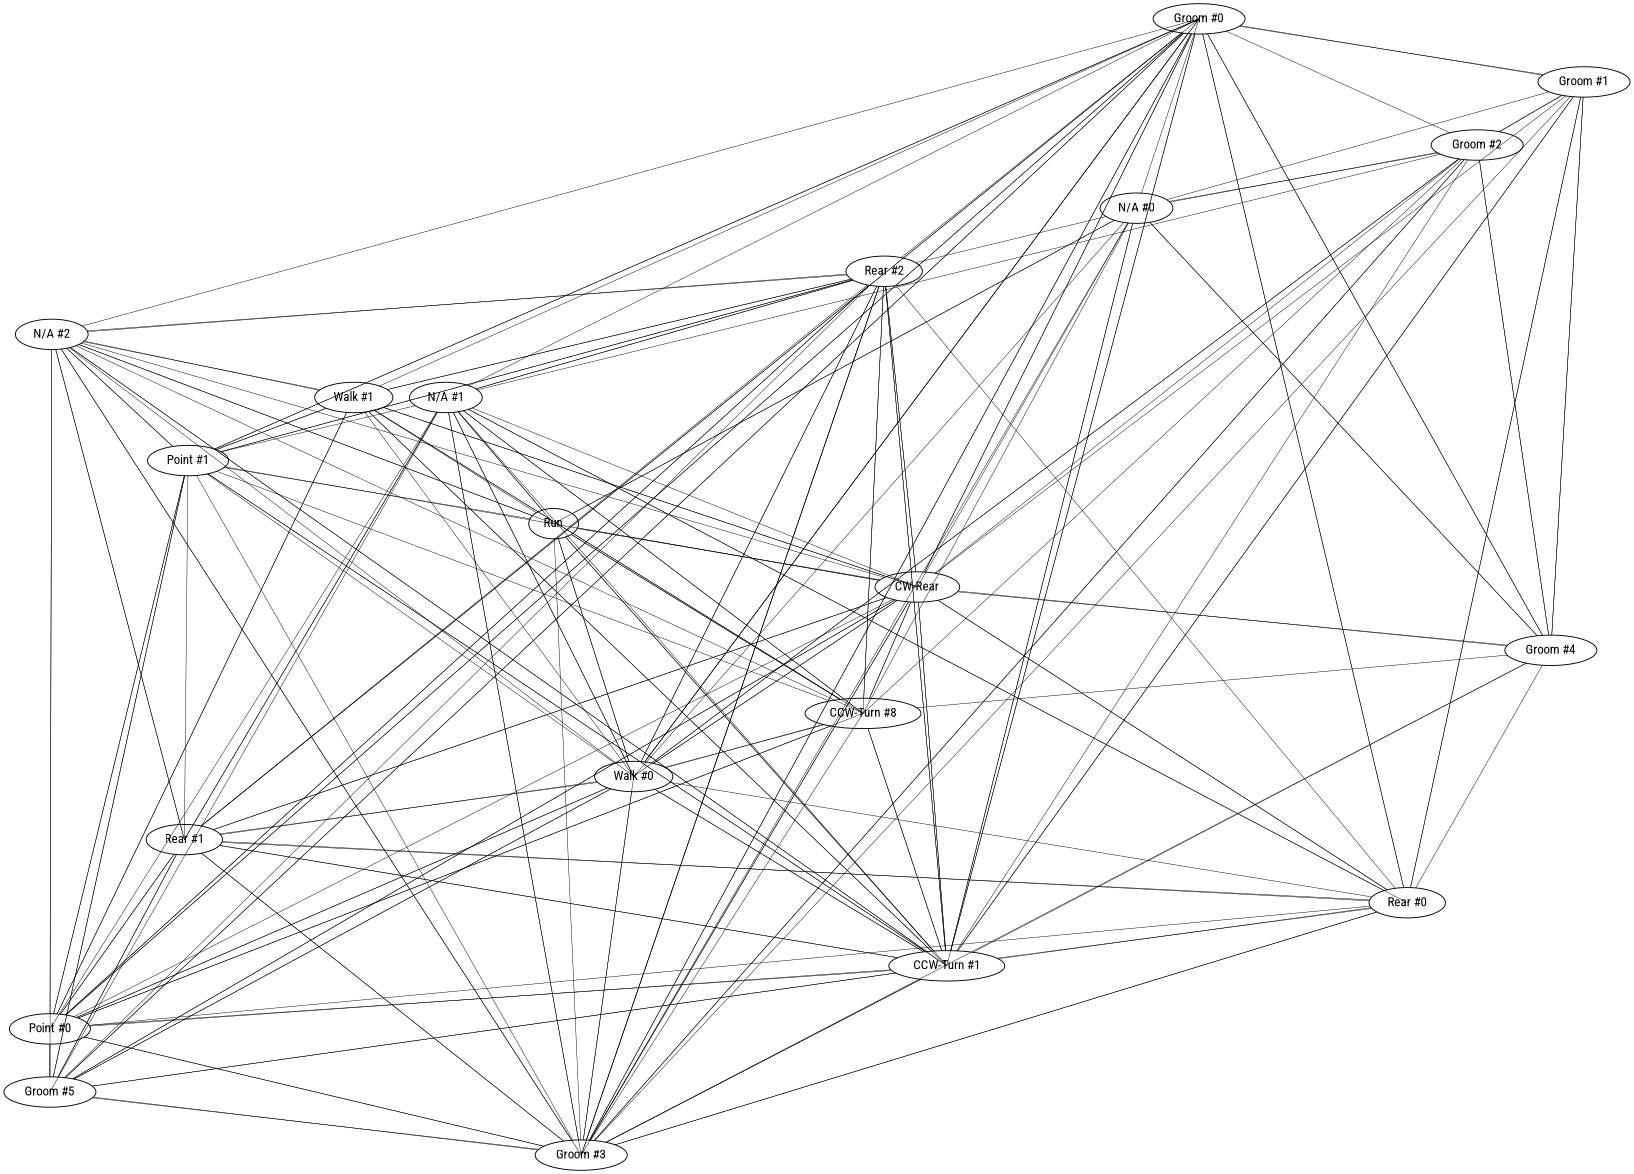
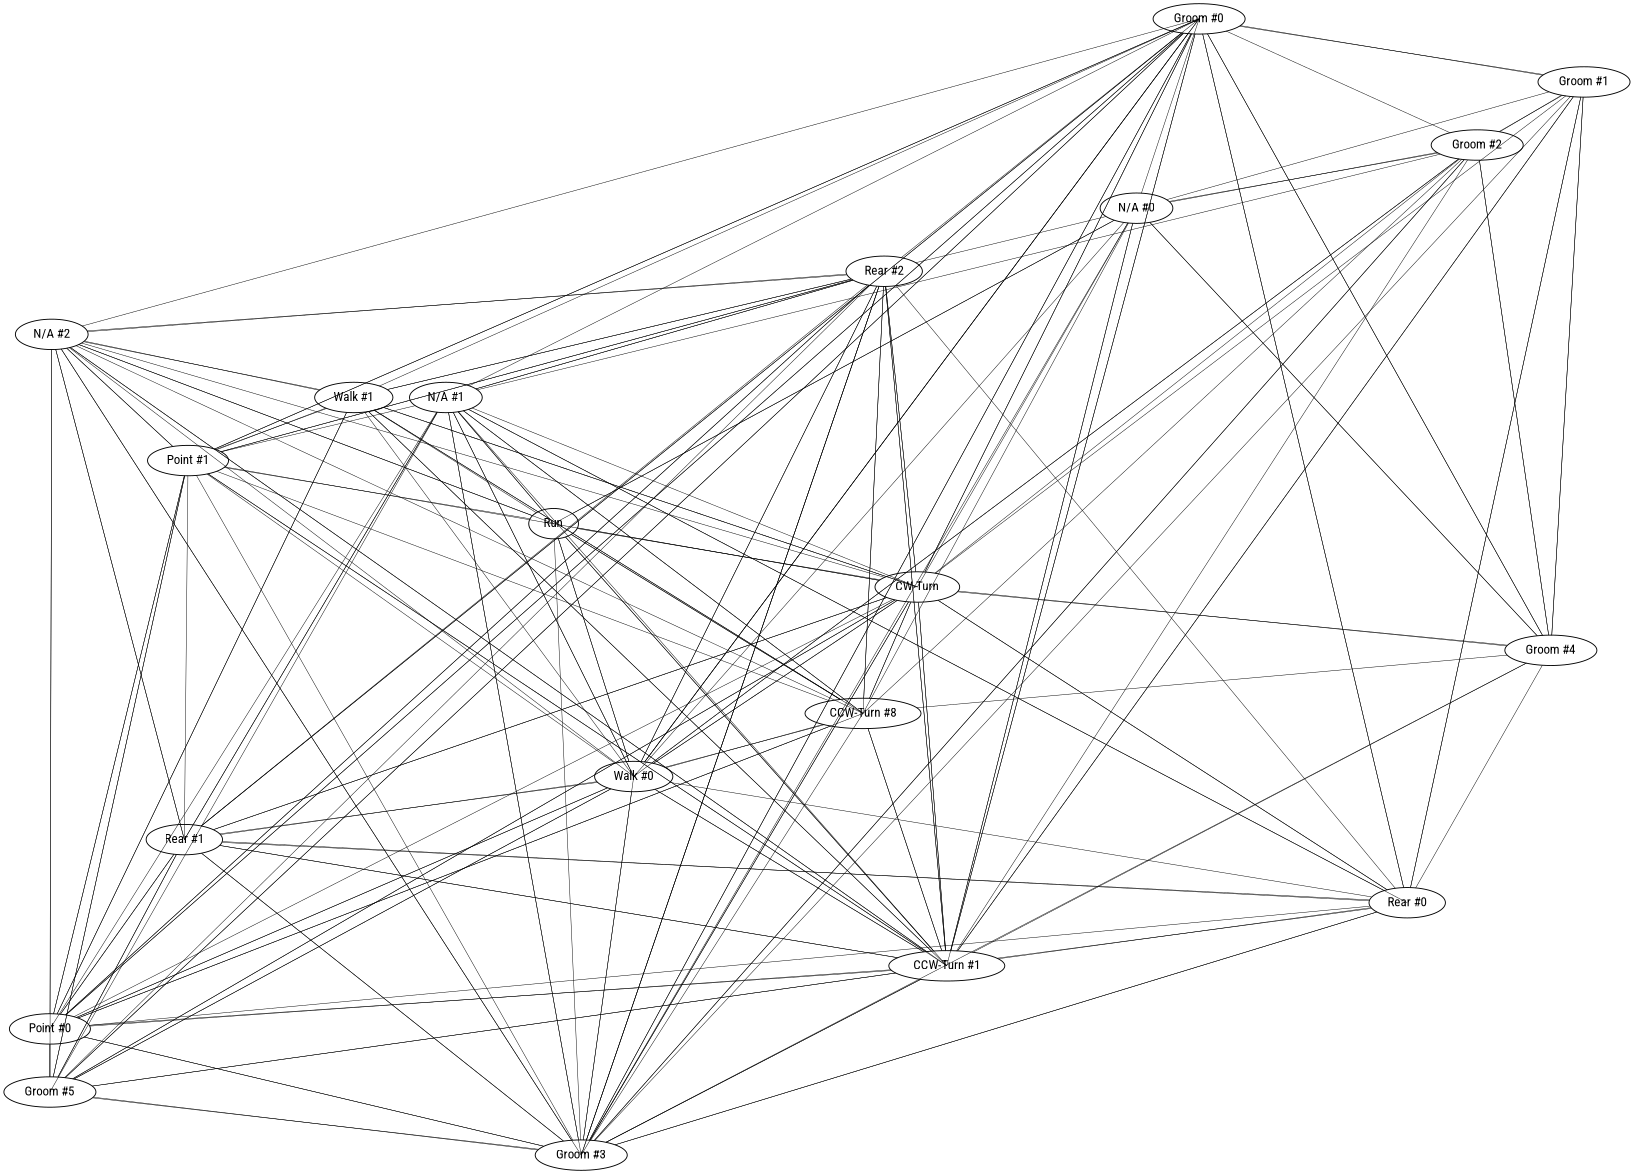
(917, 587) -> (917, 587)
